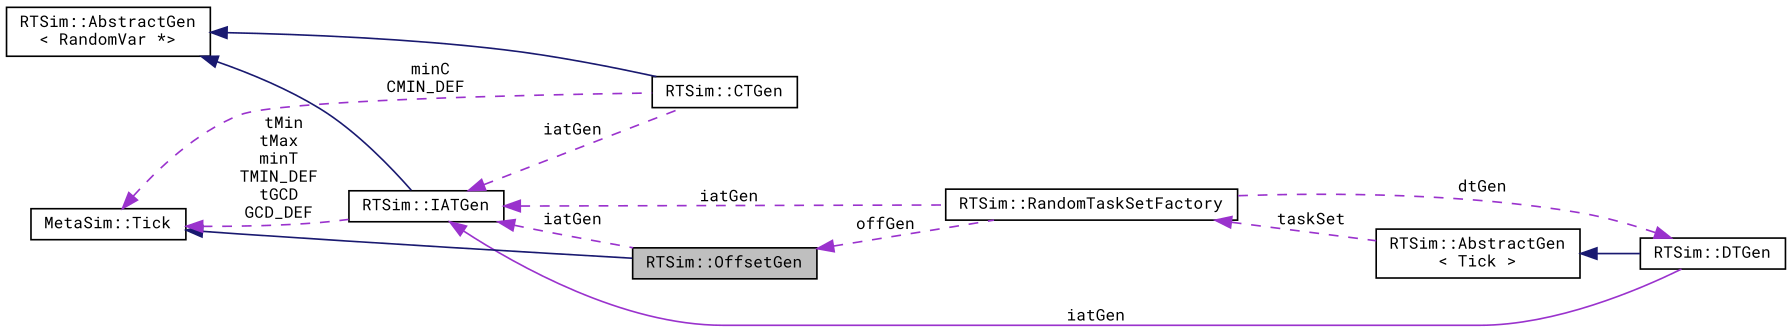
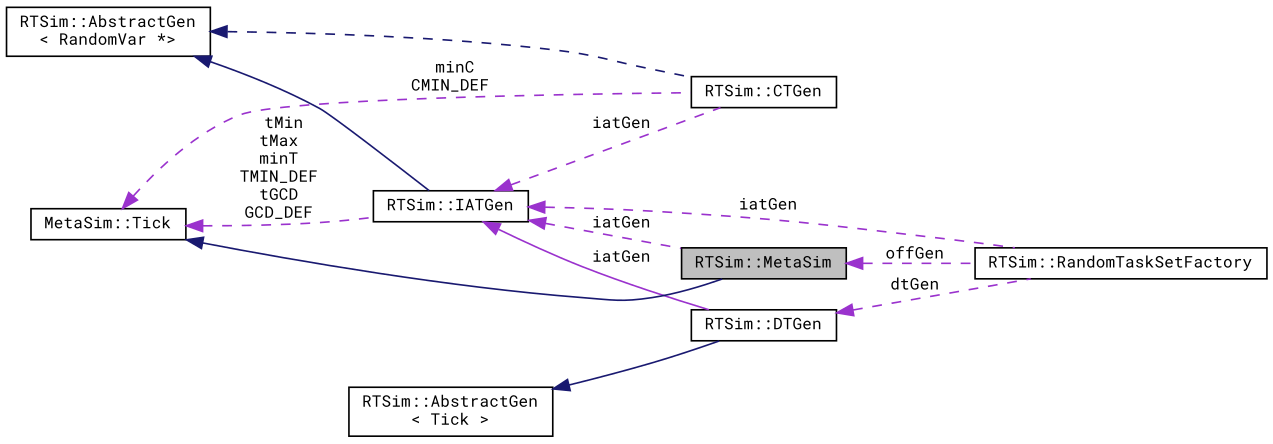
(443, 44) -> (461, 41)
(1304, 232) -> none
(725, 263) -> (764, 263)
